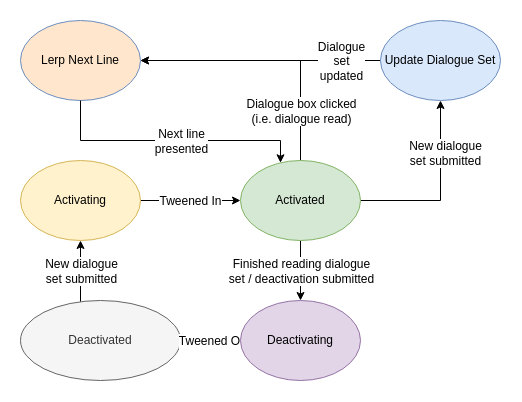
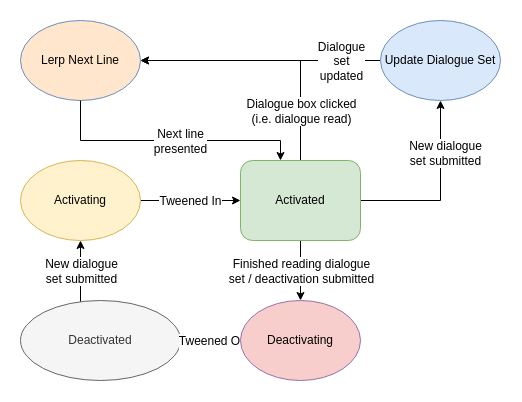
(301, 201) -> (301, 201)
(301, 341) -> (301, 341)
